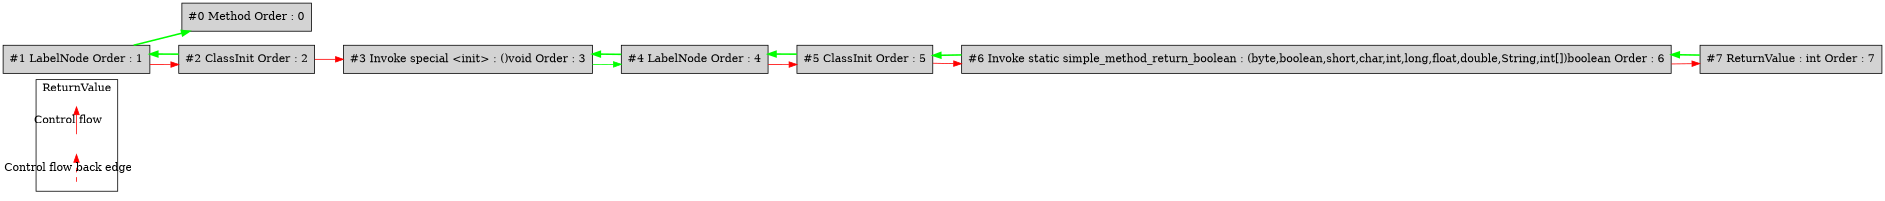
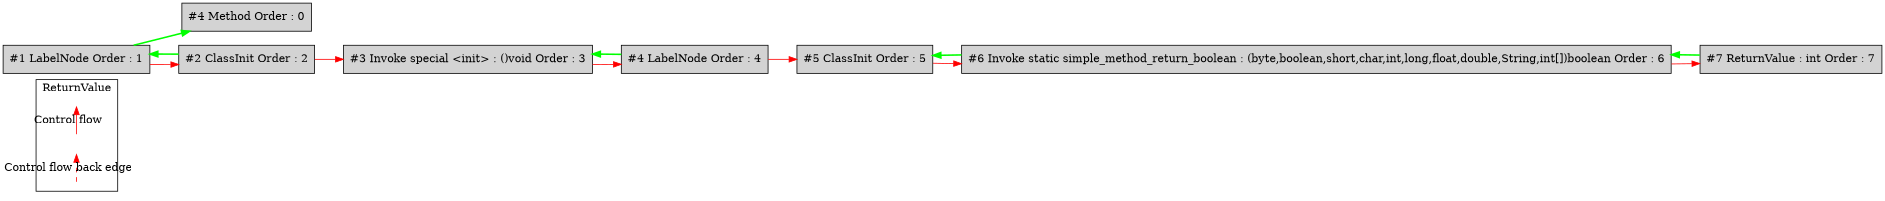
(247, 17) -> (247, 17)
(787, 54) -> none
(603, 65) -> (603, 65)
